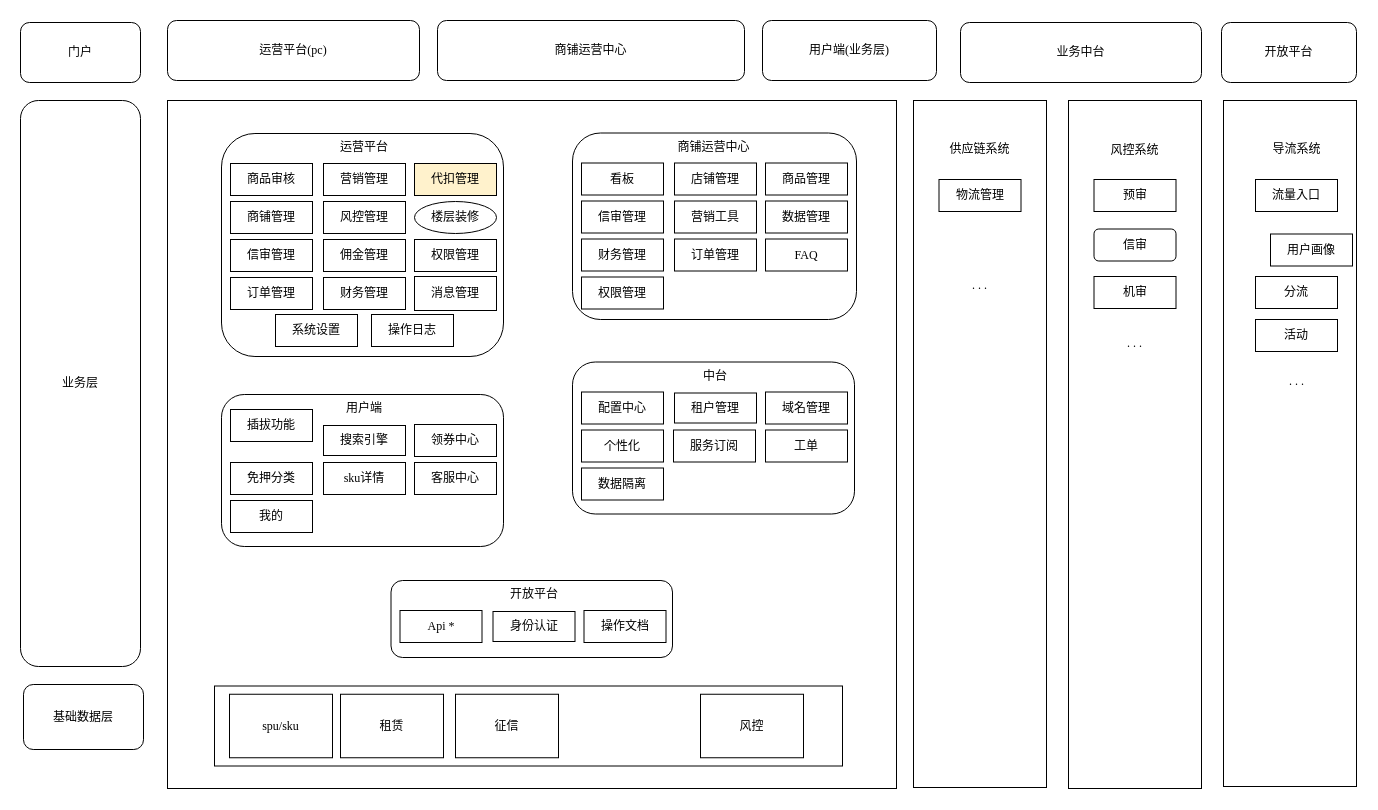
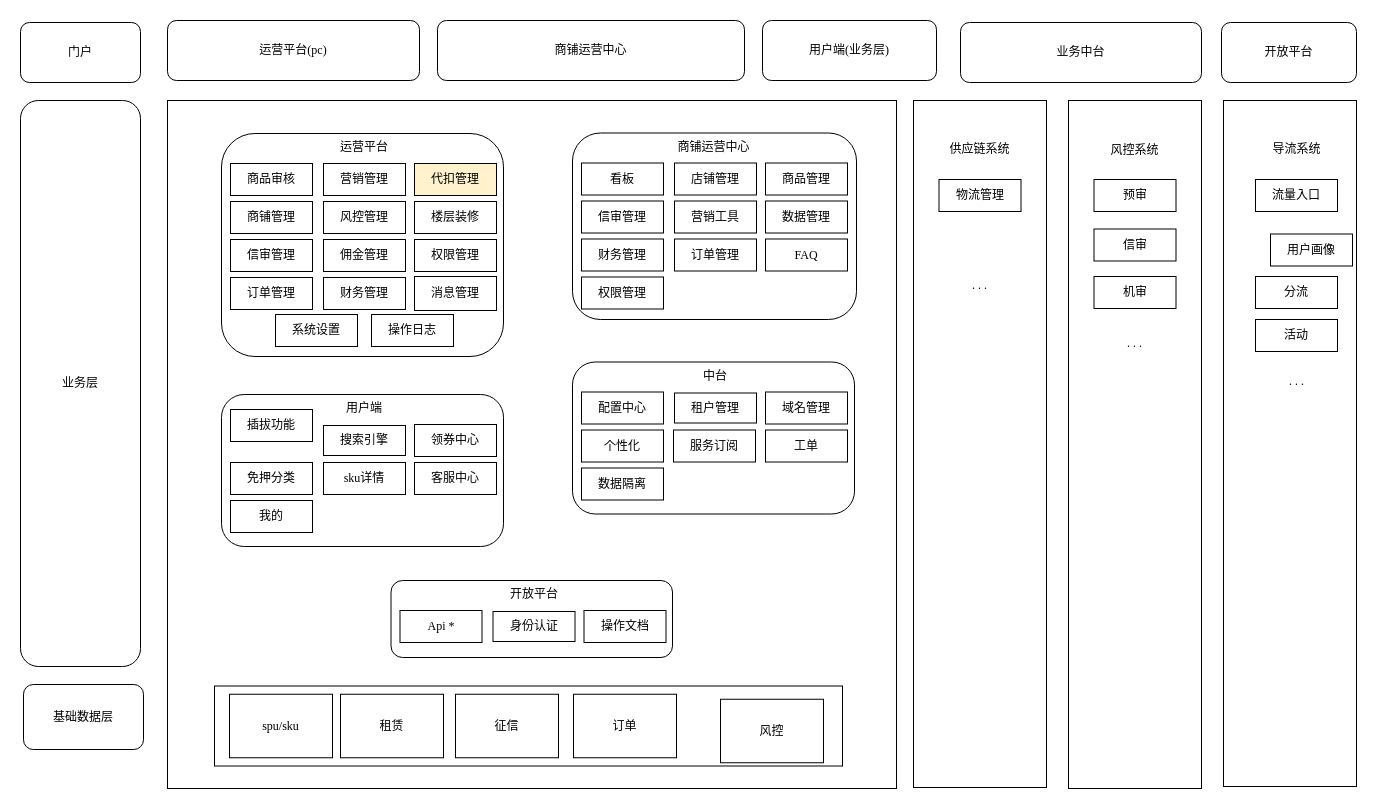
(456, 218) -> (456, 218)
(1135, 245) -> (1135, 245)
none -> (625, 726)
(752, 726) -> (772, 731)
